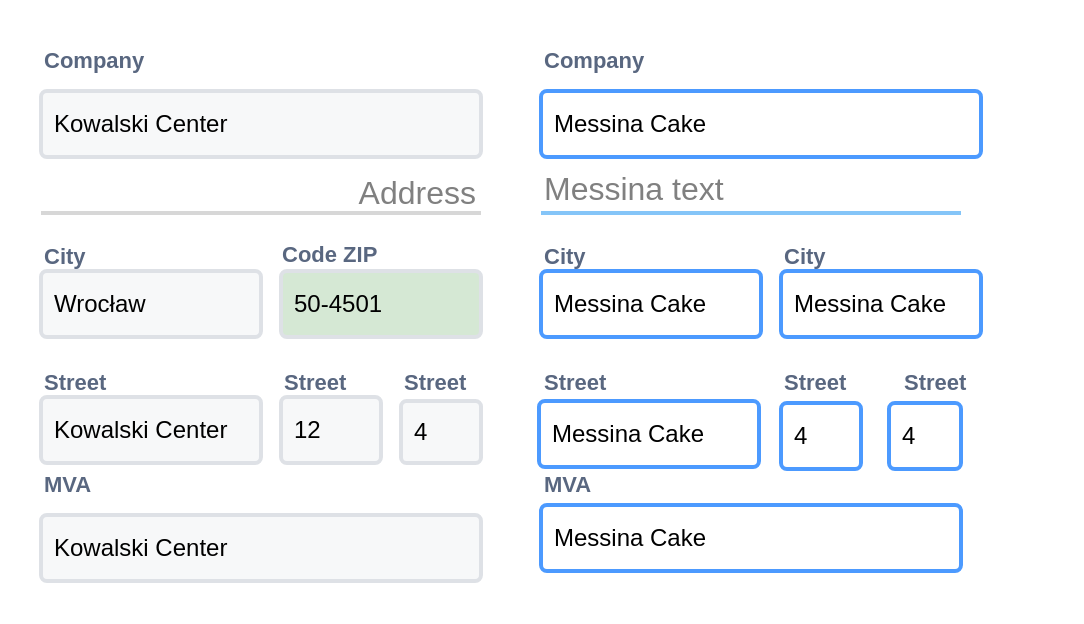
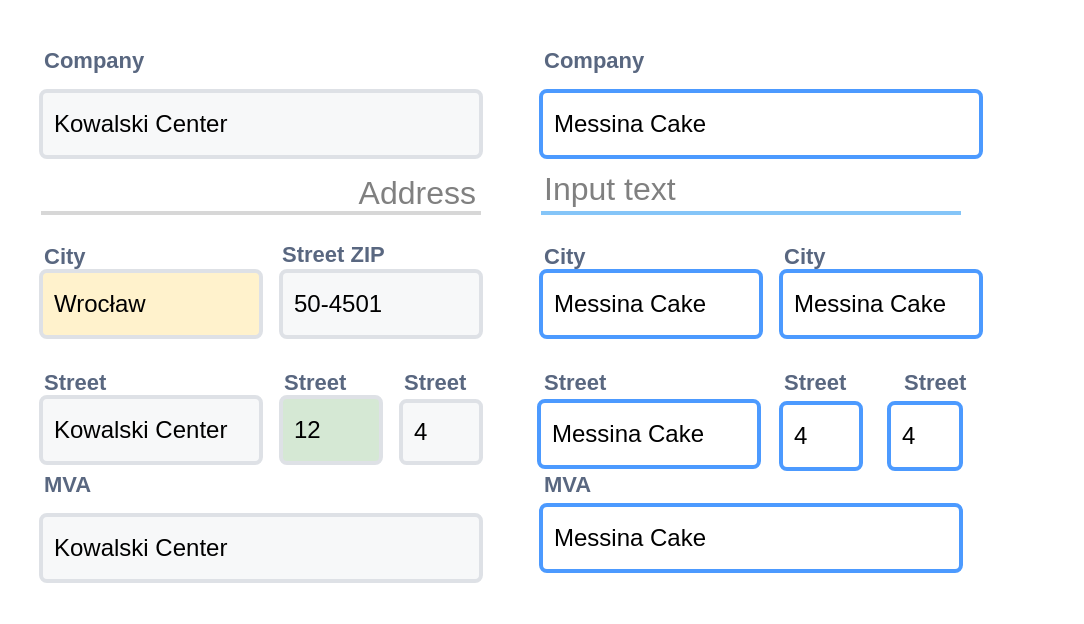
(643, 189) -> (629, 189)
(329, 255) -> (342, 255)
(151, 304) -> (151, 304)
(381, 304) -> (381, 304)
(331, 430) -> (331, 430)
